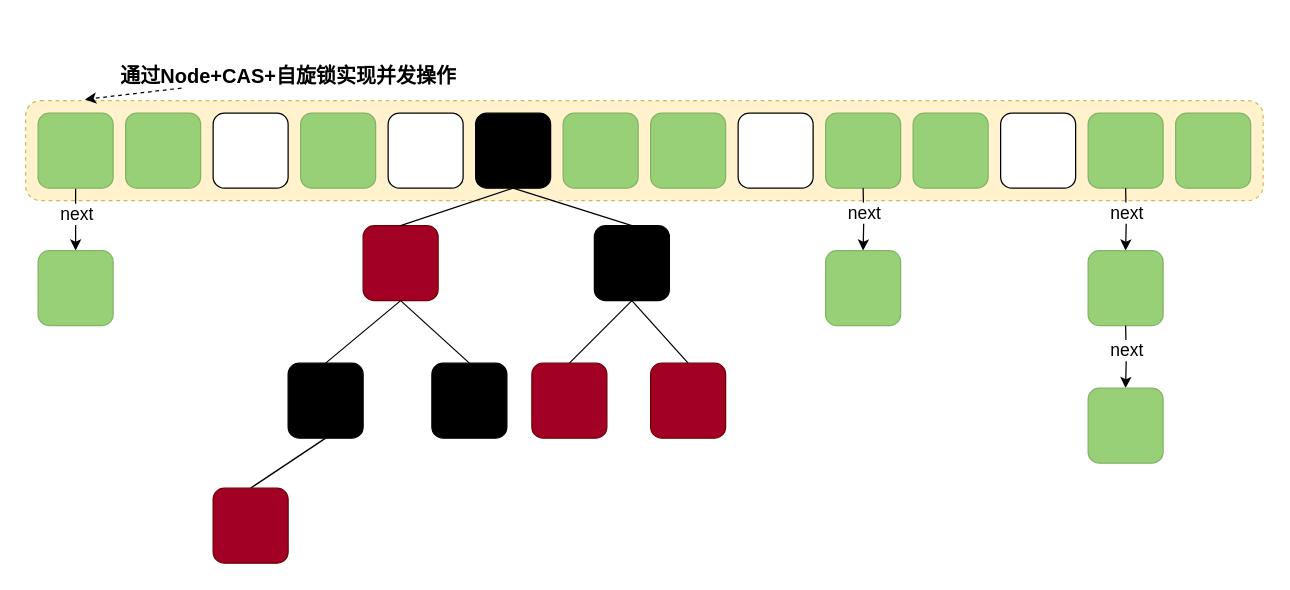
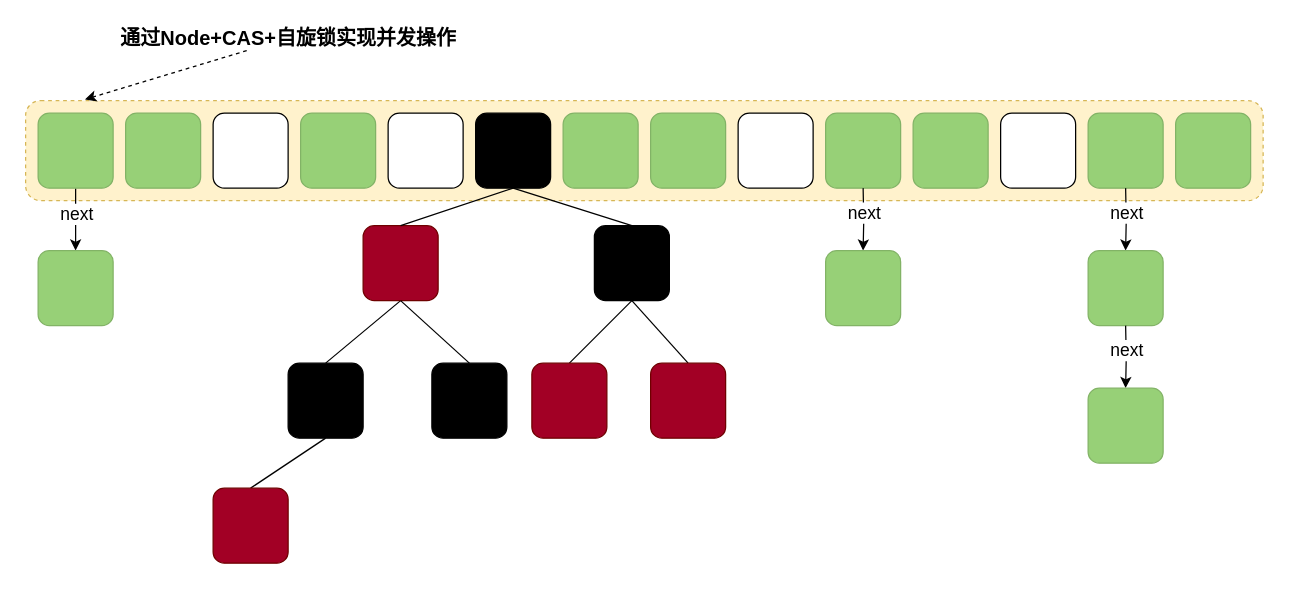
(288, 76) -> (288, 38)
